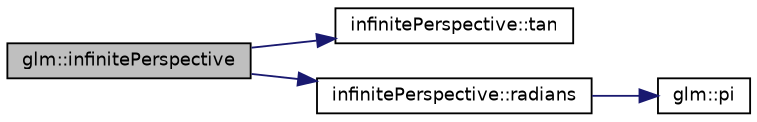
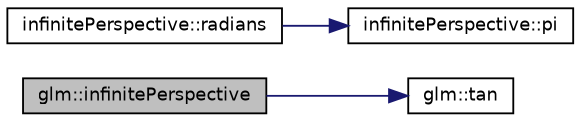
(454, 26) -> (461, 96)
(275, 77) -> none
(704, 96) -> (461, 26)
